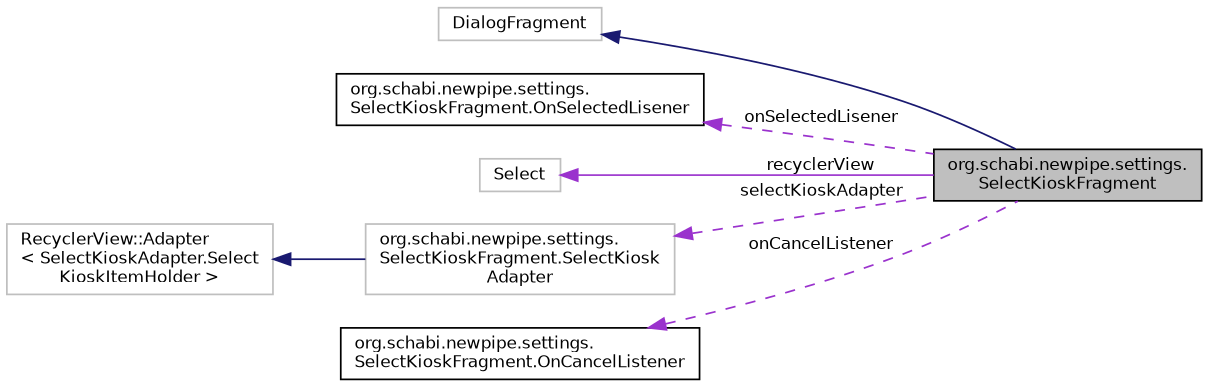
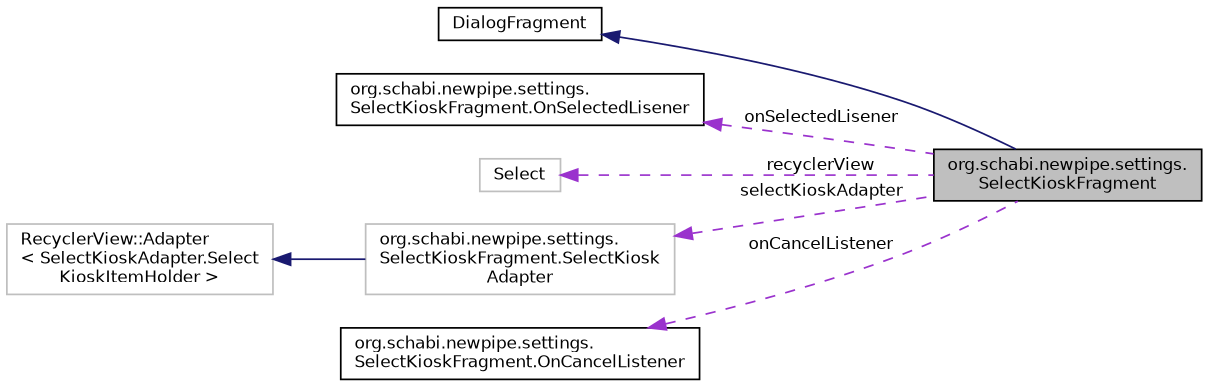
(520, 24) -> (520, 24)
(756, 175) -> (756, 175)
